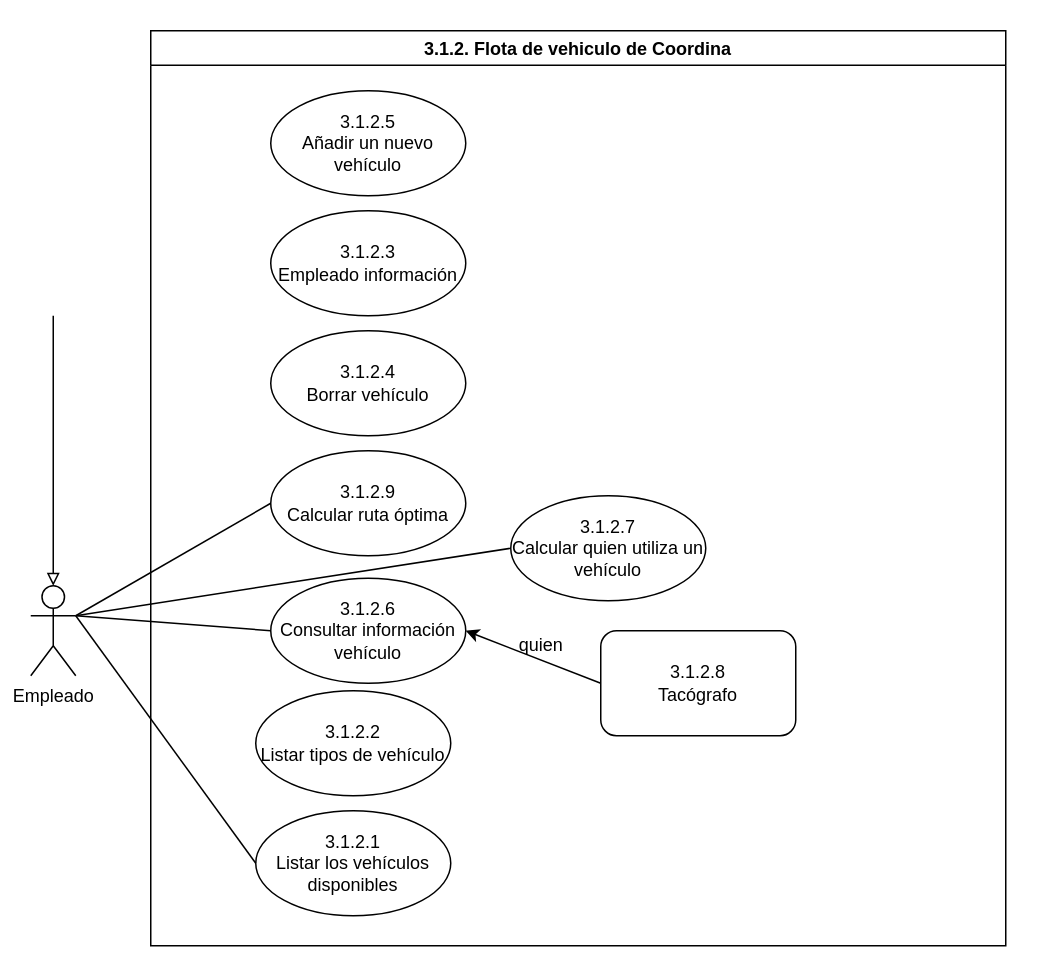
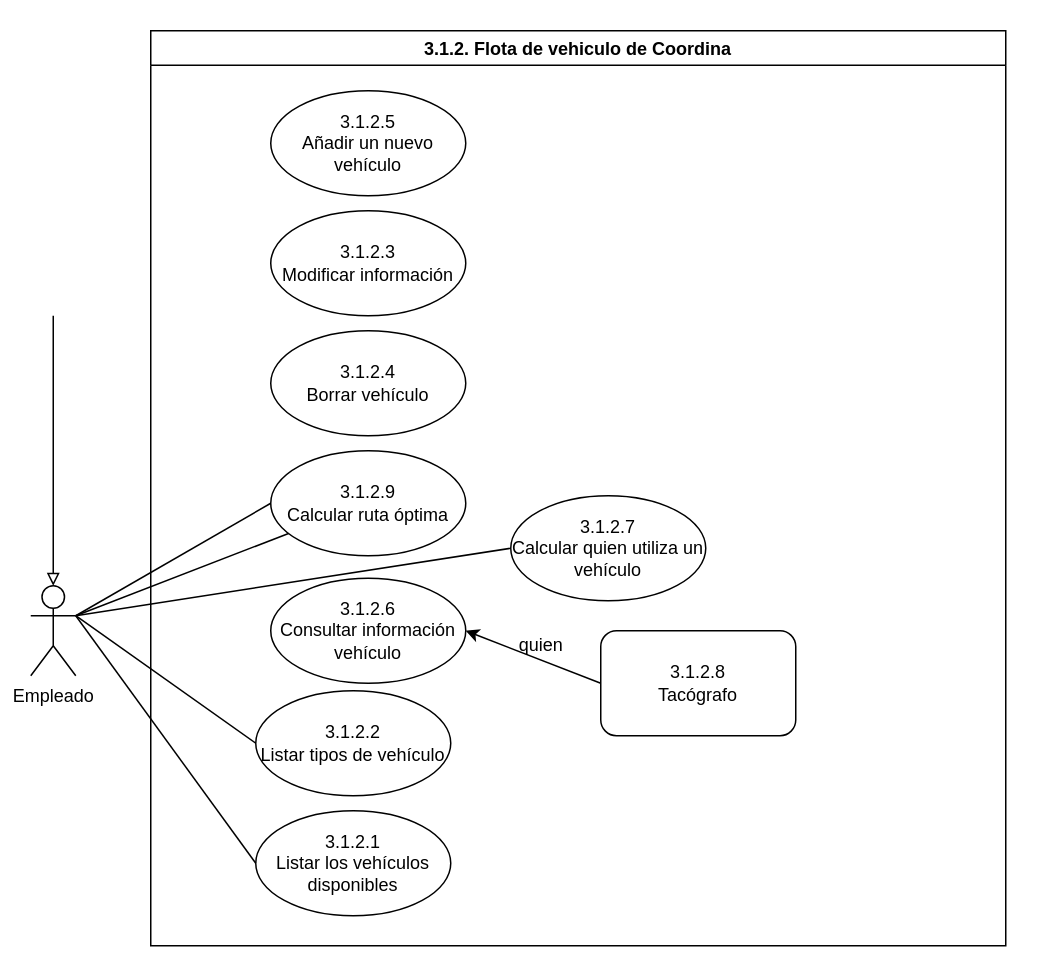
(368, 263) -> (368, 263)
(176, 623) -> (187, 573)
none -> (169, 682)
